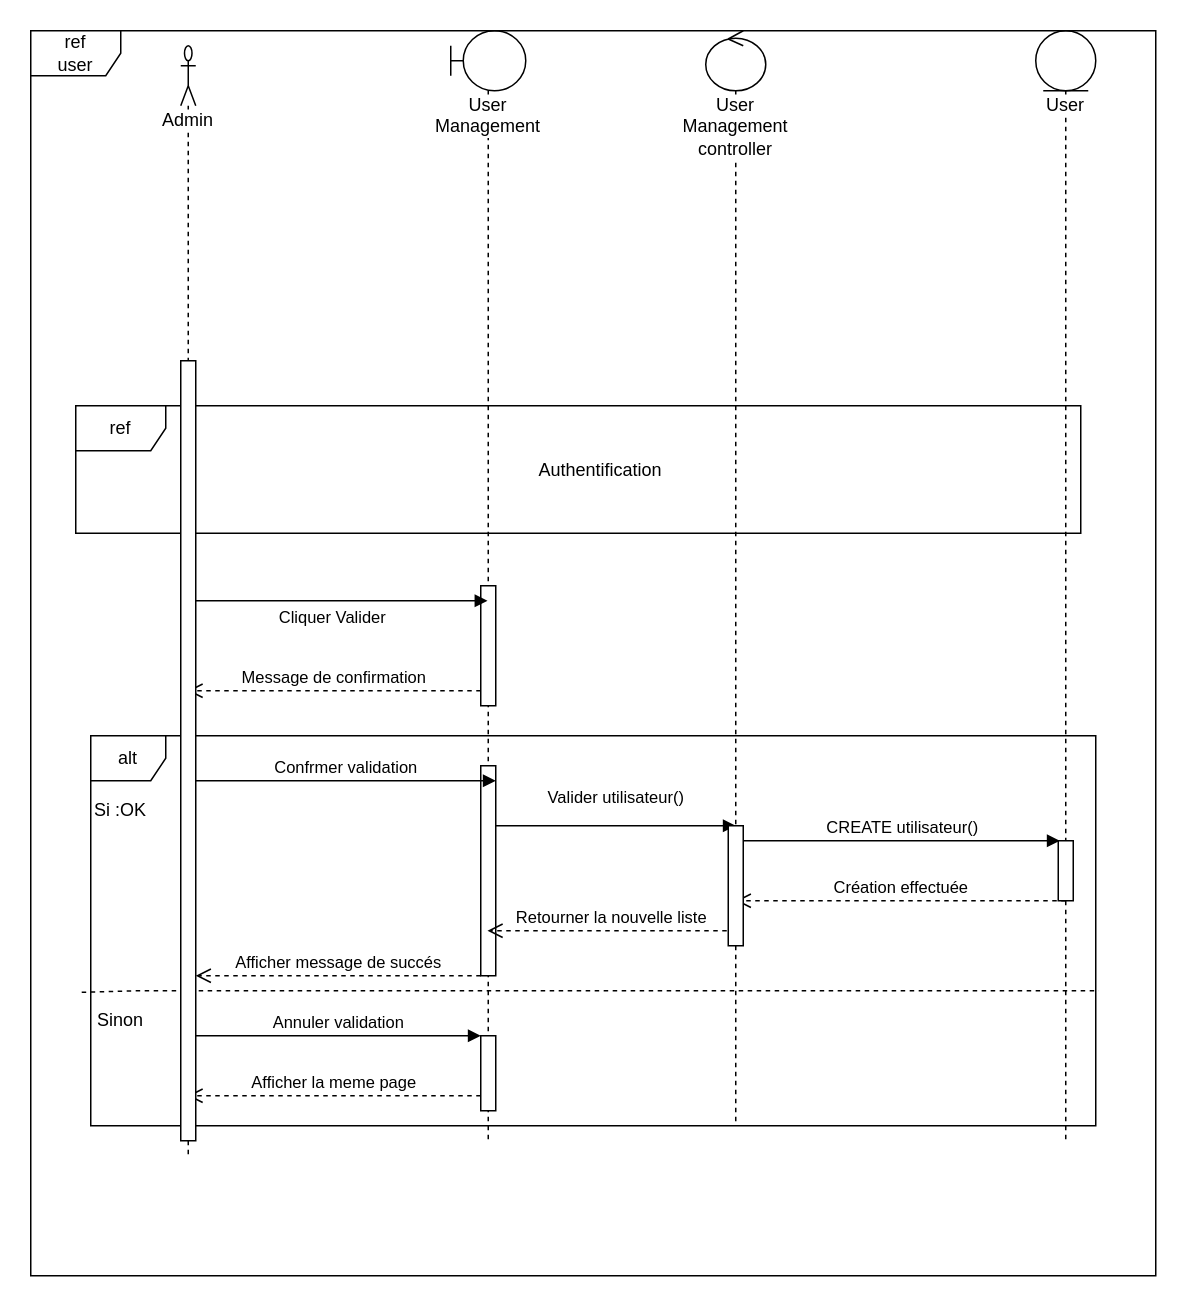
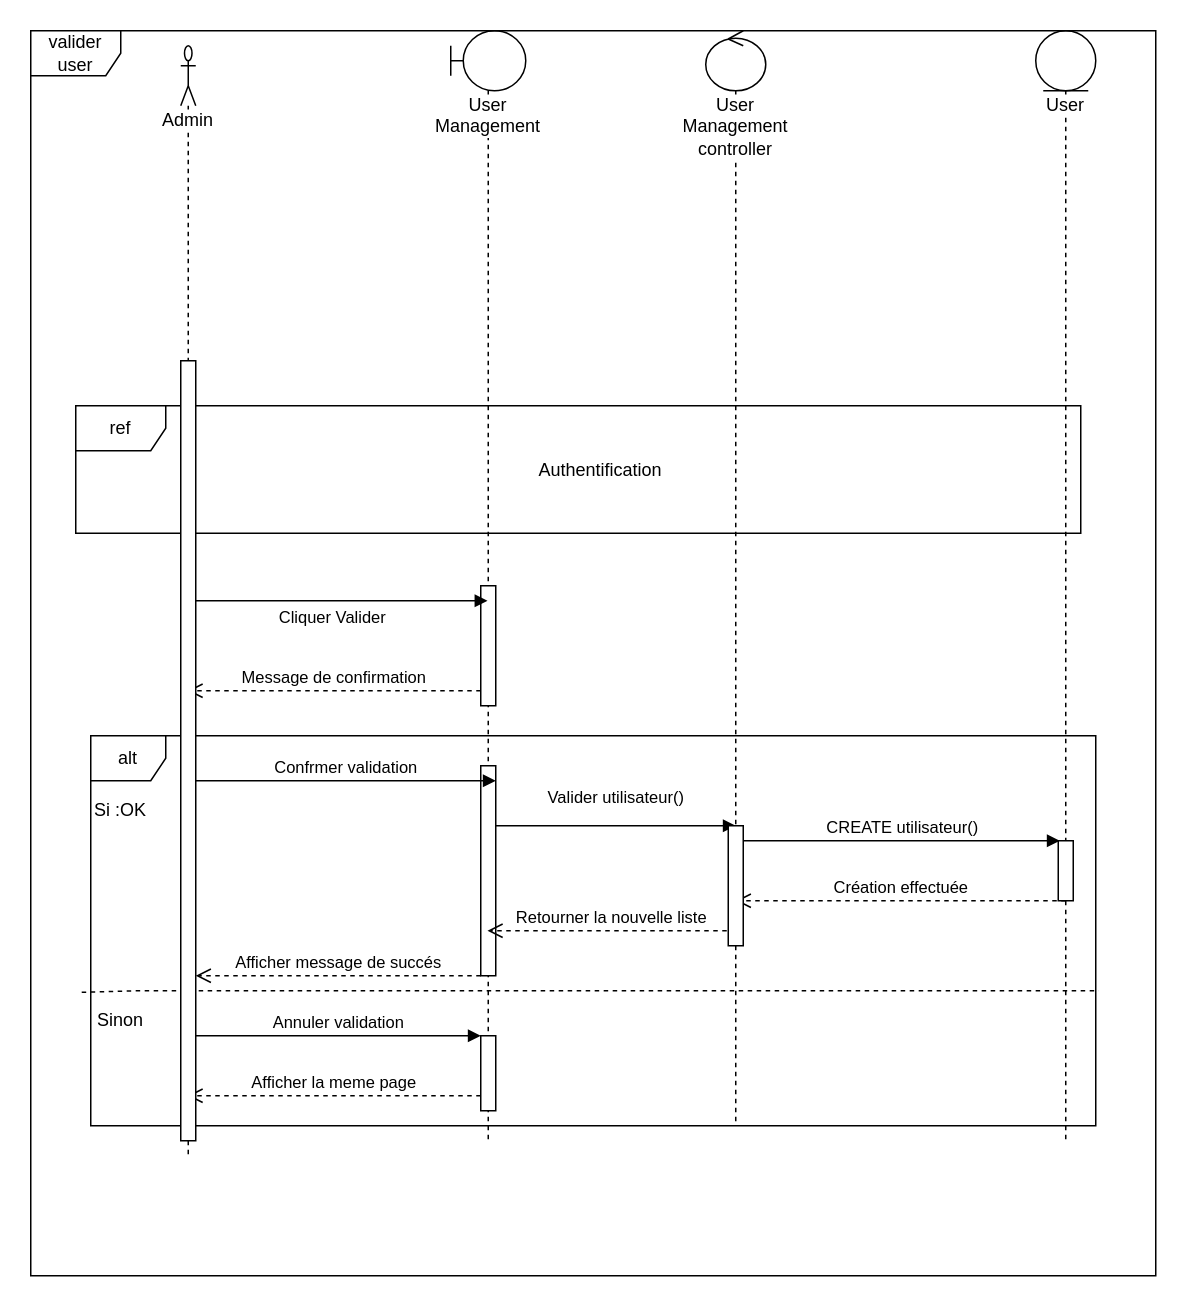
(76, 53) -> (76, 53)
